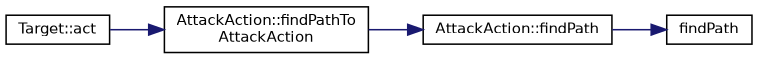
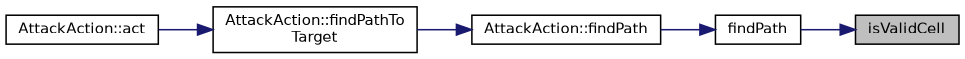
(58, 30) -> (82, 30)
(266, 30) -> (315, 30)
none -> (907, 30)
